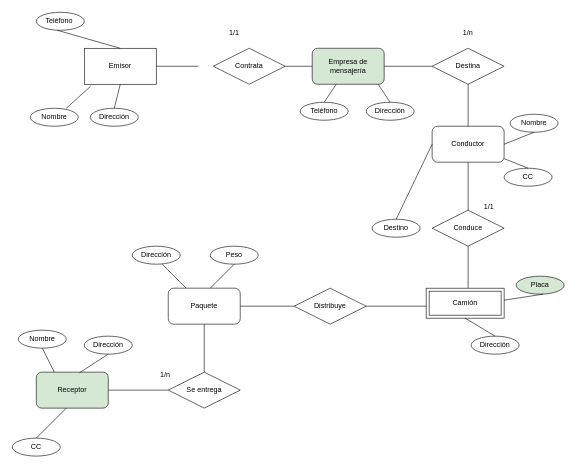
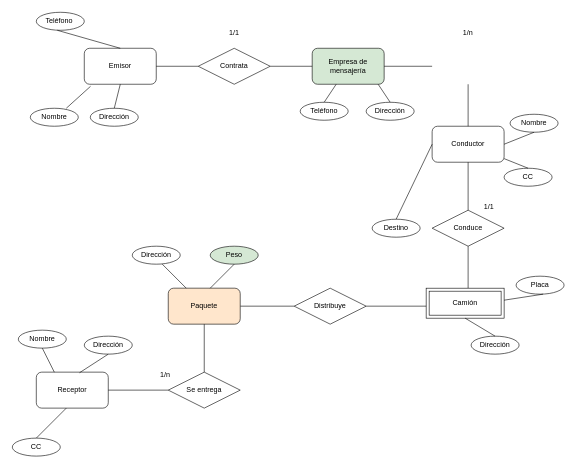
(120, 66) -> (120, 66)
(249, 66) -> (234, 66)
(468, 66) -> none
(234, 255) -> (234, 255)
(540, 285) -> (540, 285)
(204, 306) -> (204, 306)
(72, 390) -> (72, 390)
